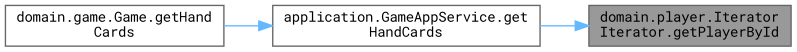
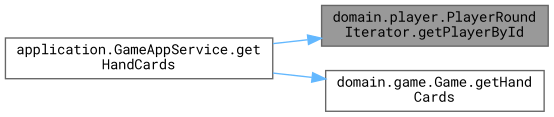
(241, 26) -> (292, 75)
(690, 26) -> (435, 26)
